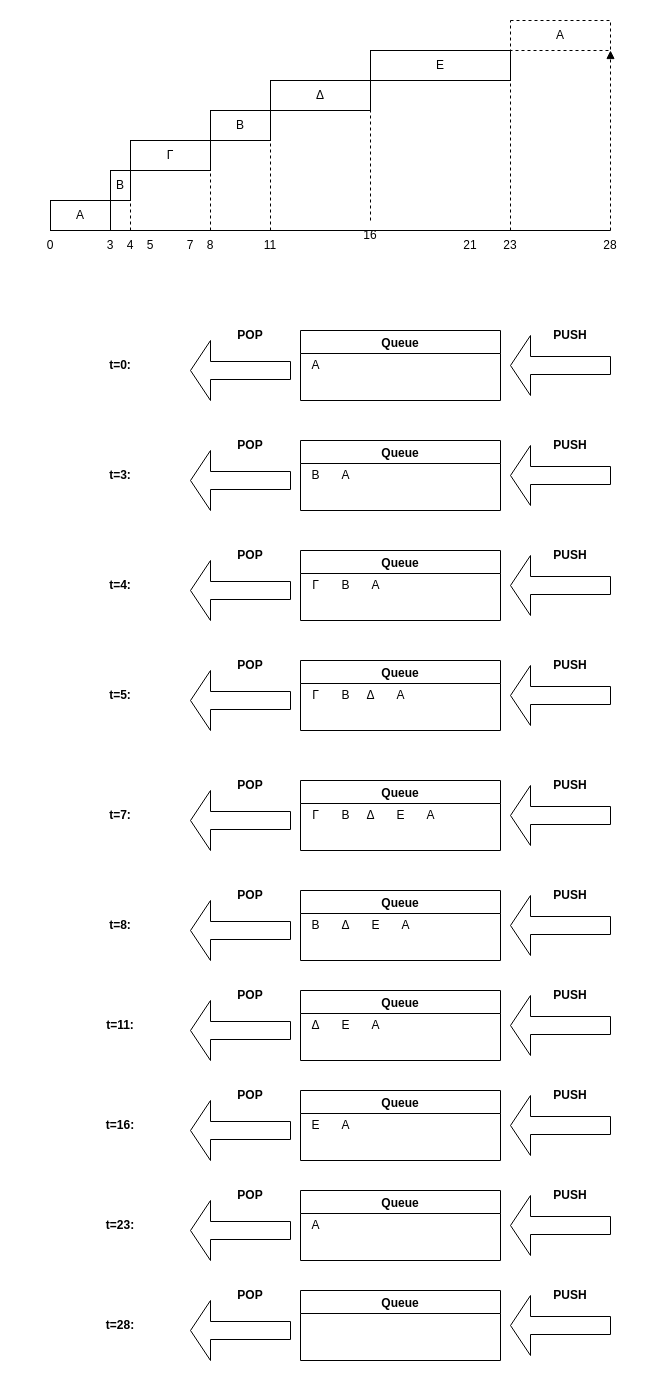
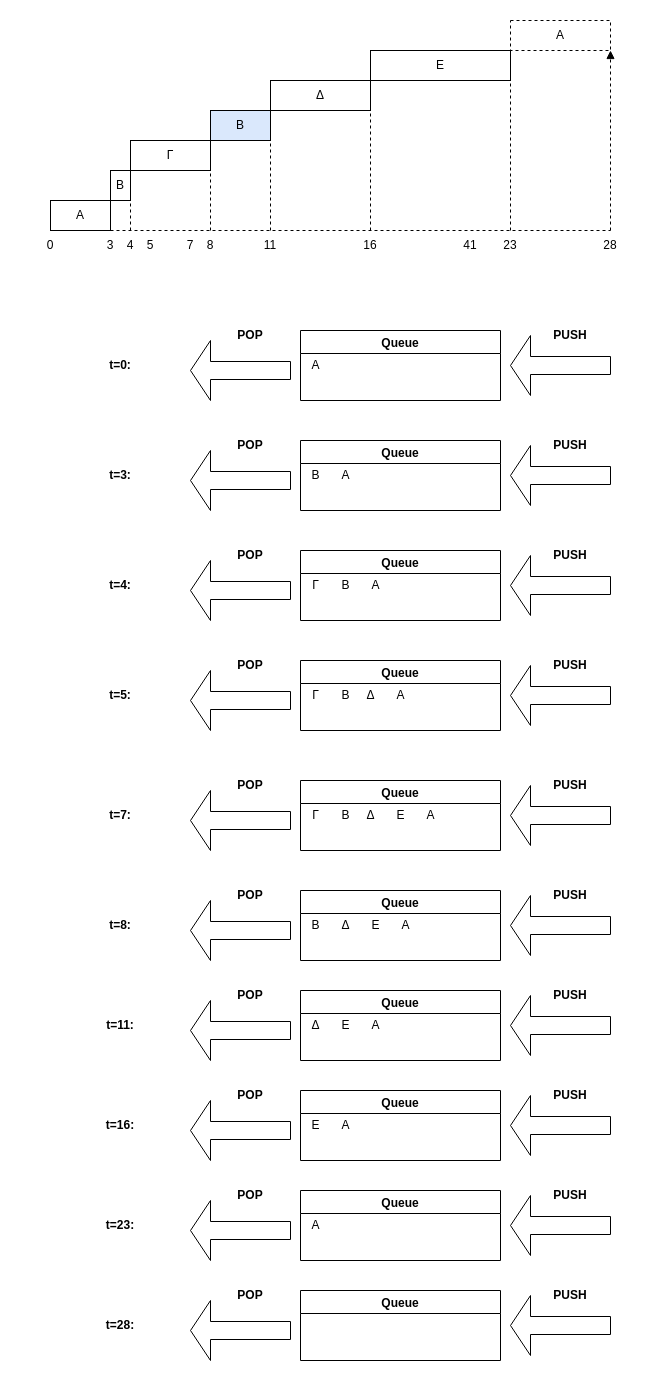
(241, 126) -> (241, 126)
(360, 231) -> (360, 231)
(371, 236) -> (371, 246)
(471, 246) -> (471, 246)
